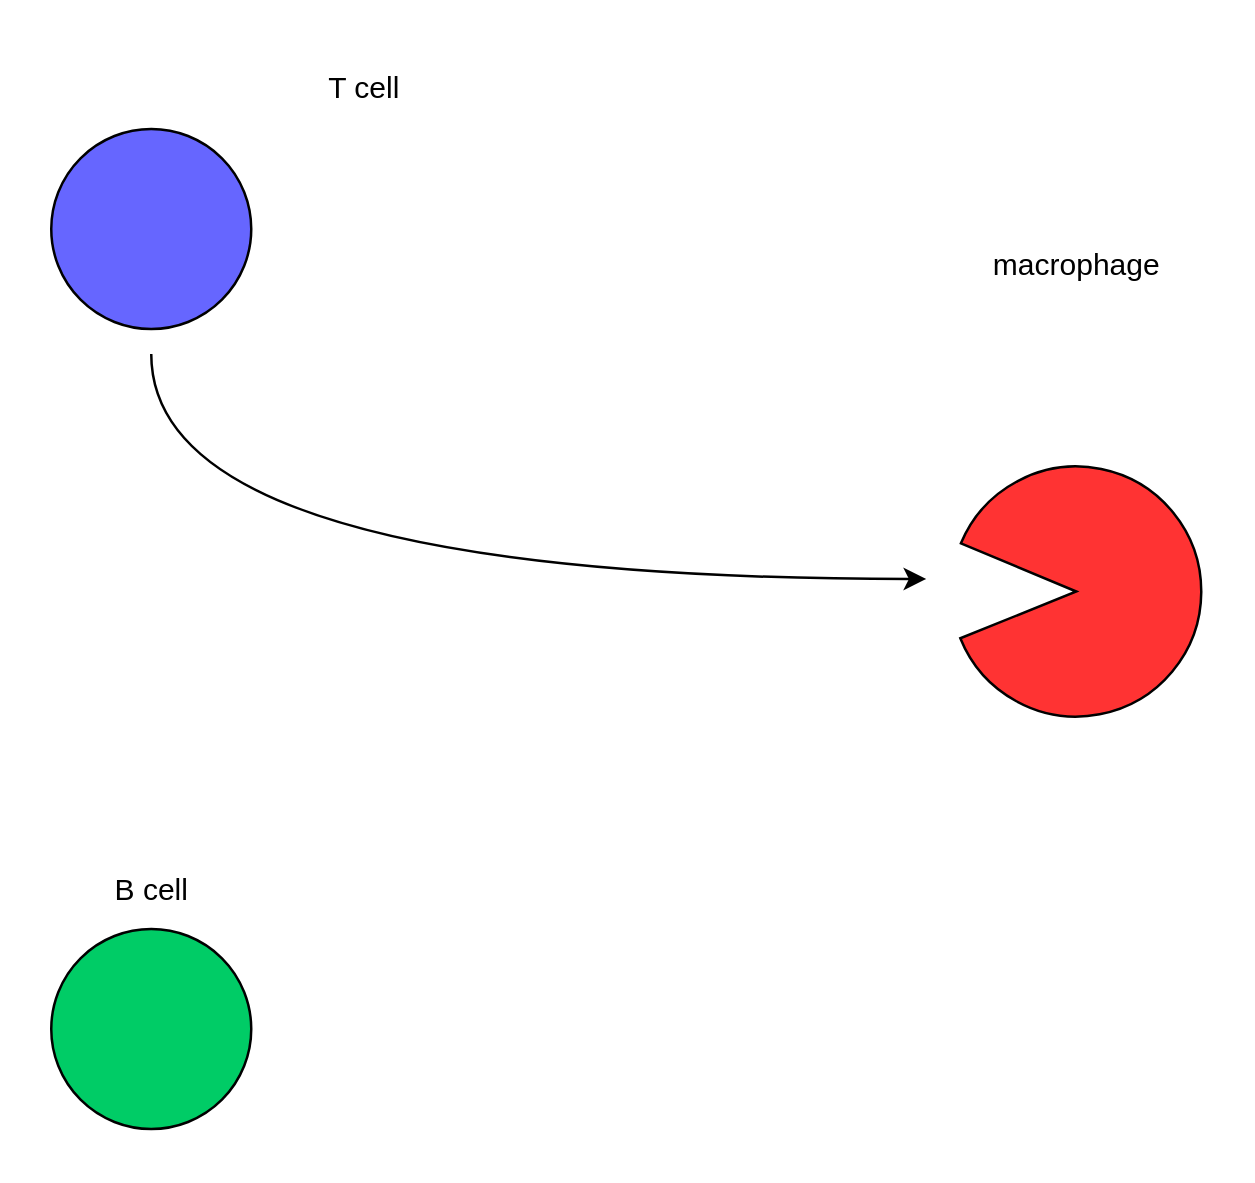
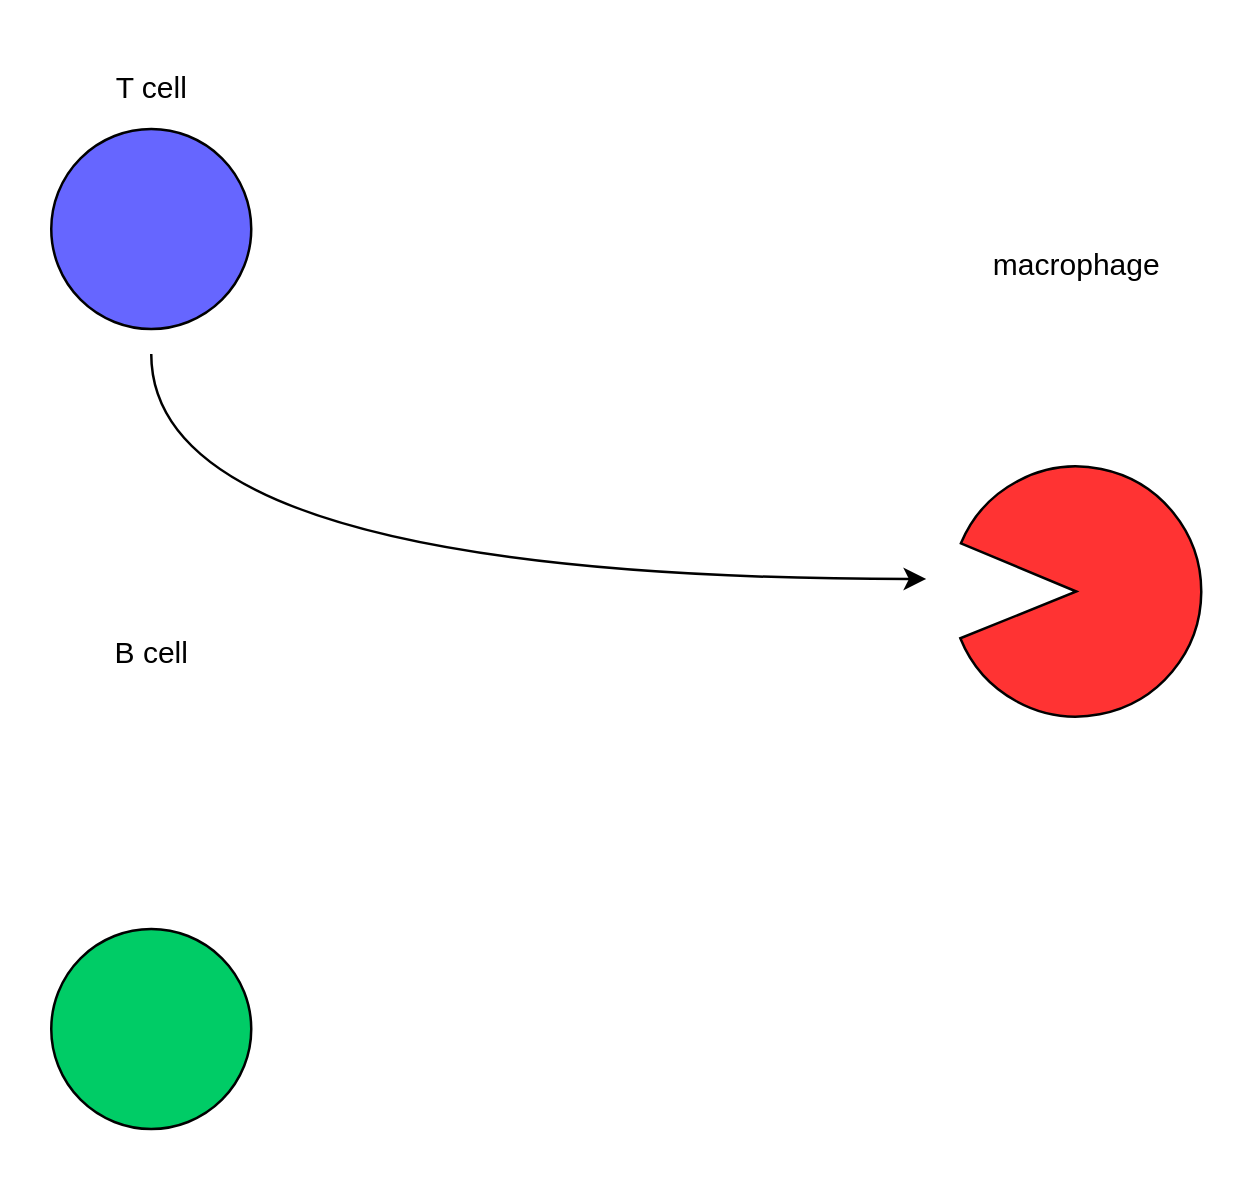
(364, 89) -> (151, 89)
(151, 891) -> (151, 654)
